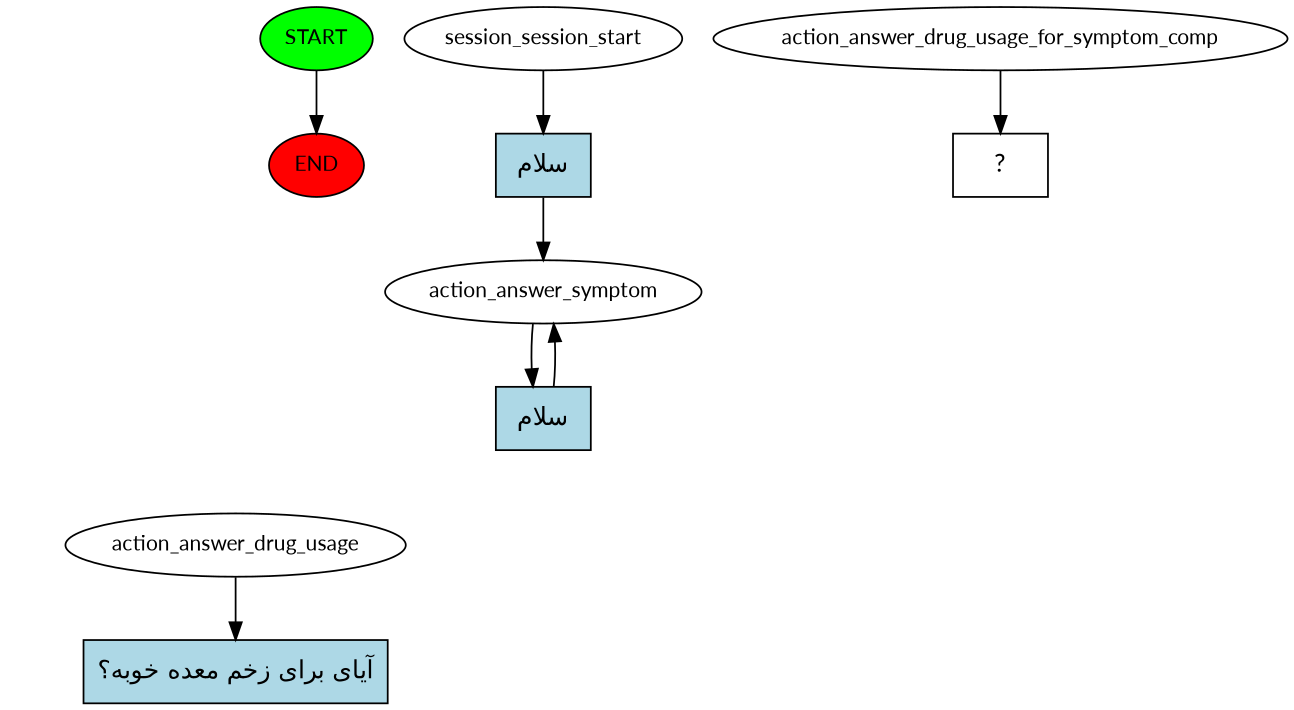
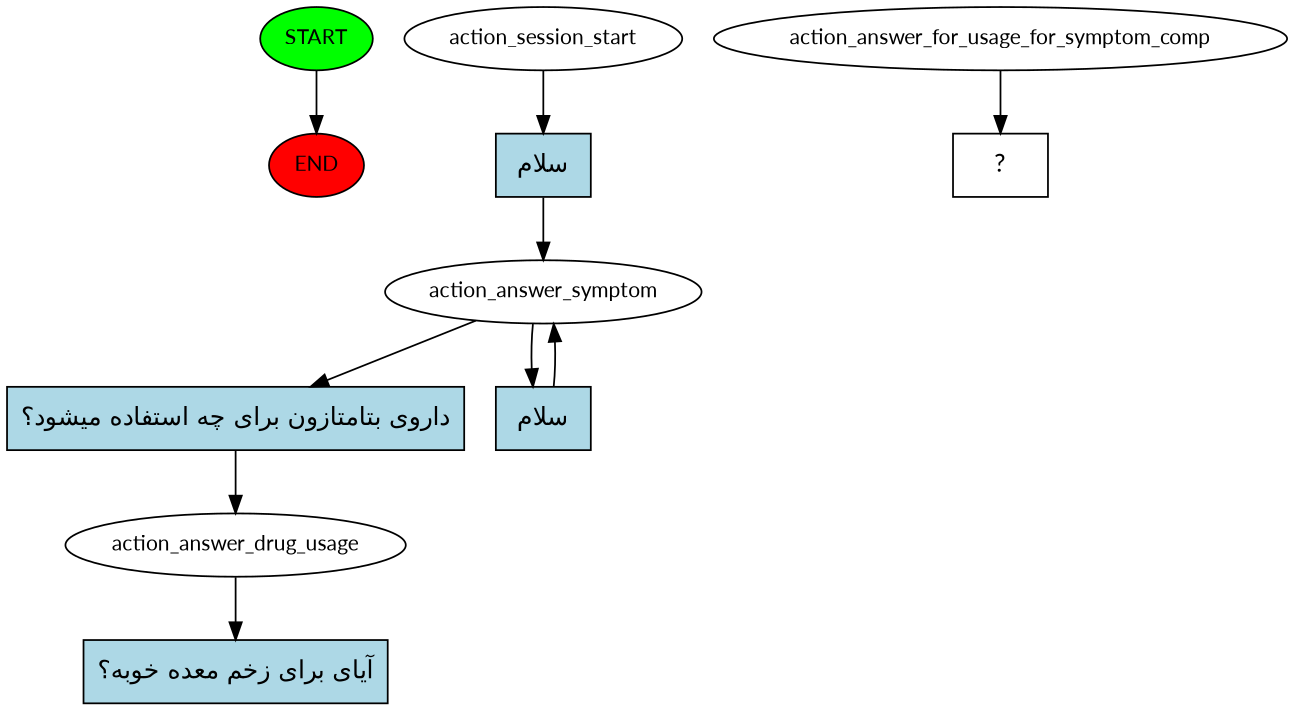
(543, 39) -> (543, 39)
(1000, 39) -> (1000, 39)
none -> (236, 418)
